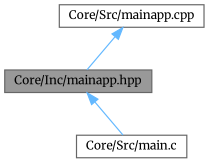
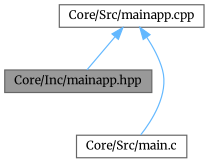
(109, 119) -> (163, 87)
